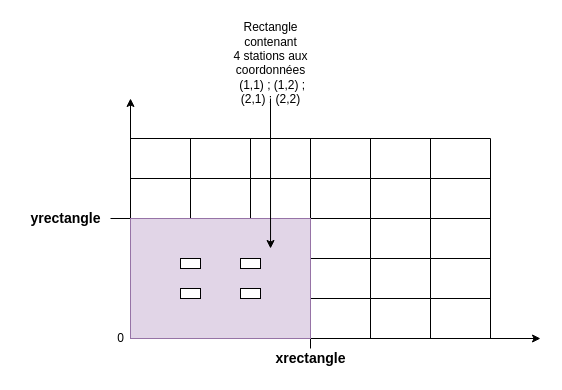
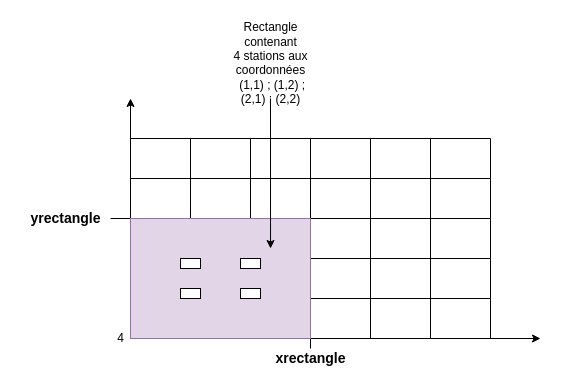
(121, 339) -> (121, 339)
